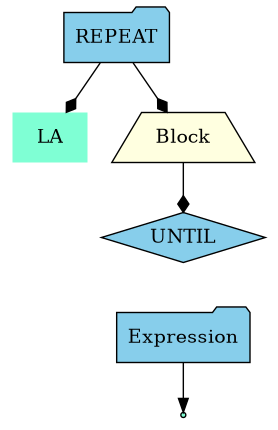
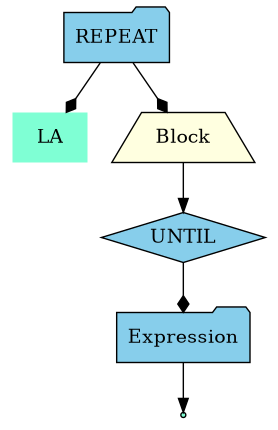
(183, 181) -> (183, 181)
none -> (183, 279)
